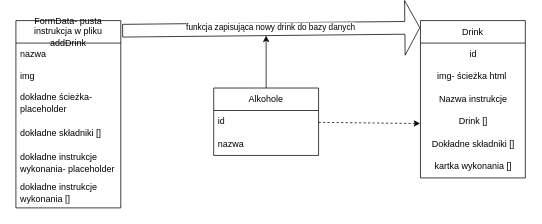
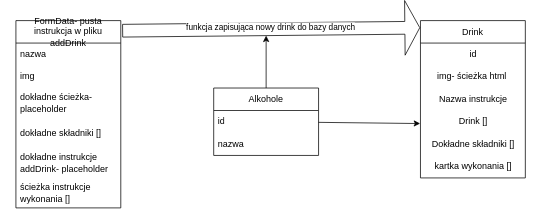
(367, 123) -> (367, 123)
(69, 163) -> (69, 163)
(69, 193) -> (69, 193)
